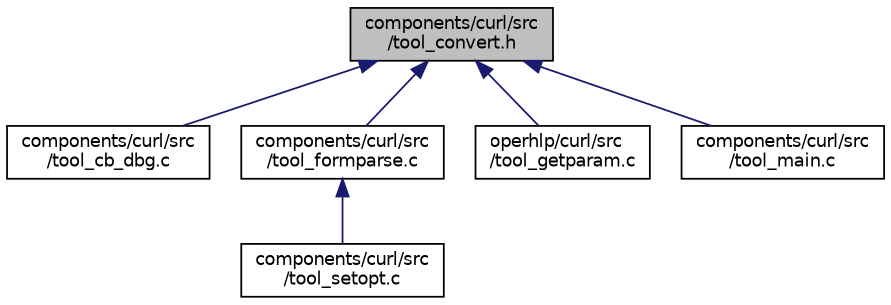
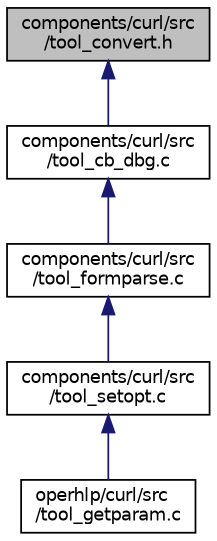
(391, 100) -> (108, 220)
(514, 100) -> (108, 456)
(783, 152) -> none
